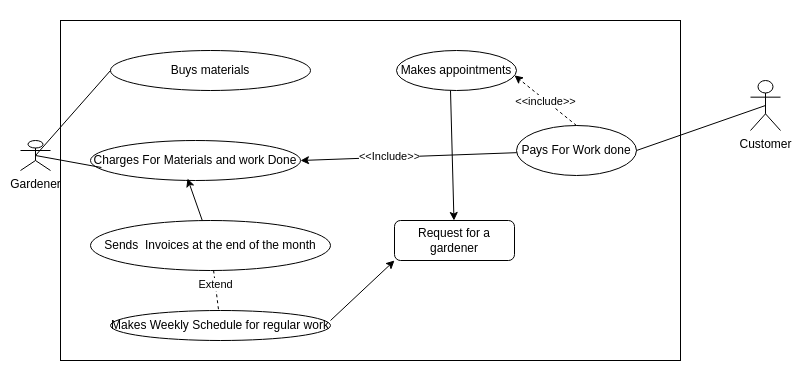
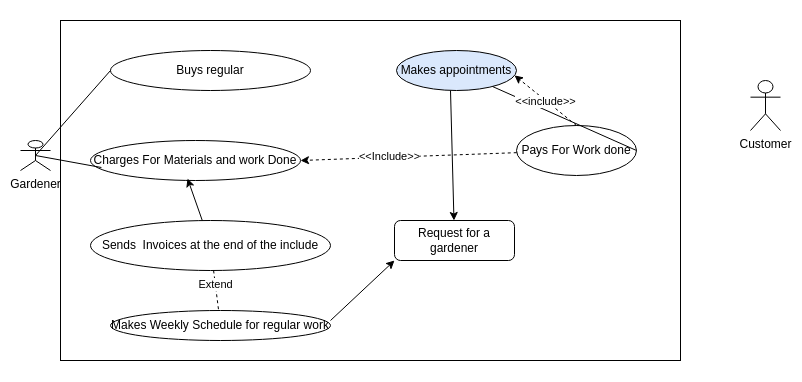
(211, 71) -> (211, 71)
(457, 71) -> (457, 71)
(699, 129) -> (607, 137)
(467, 154) -> (467, 154)
(211, 246) -> (211, 246)
